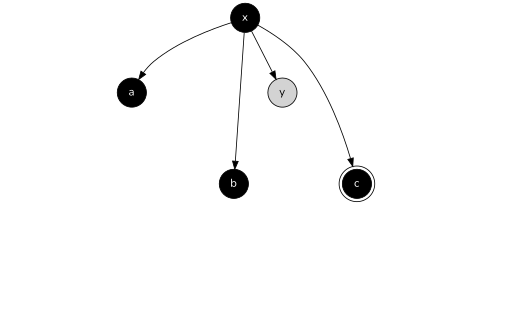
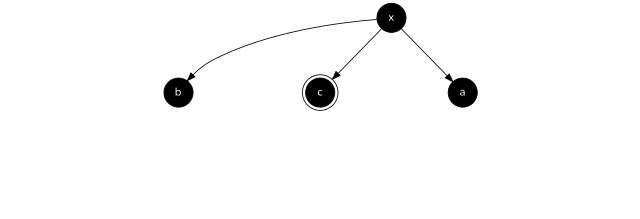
(282, 93) -> none
